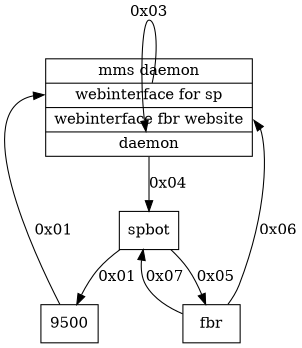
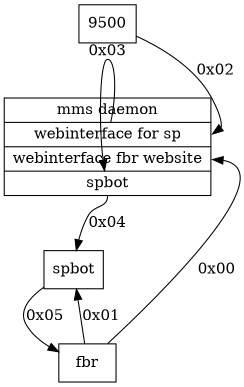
(149, 144) -> (108, 183)
(54, 230) -> (216, 70)
(278, 230) -> (217, 270)
(98, 270) -> none
(165, 277) -> (101, 316)
